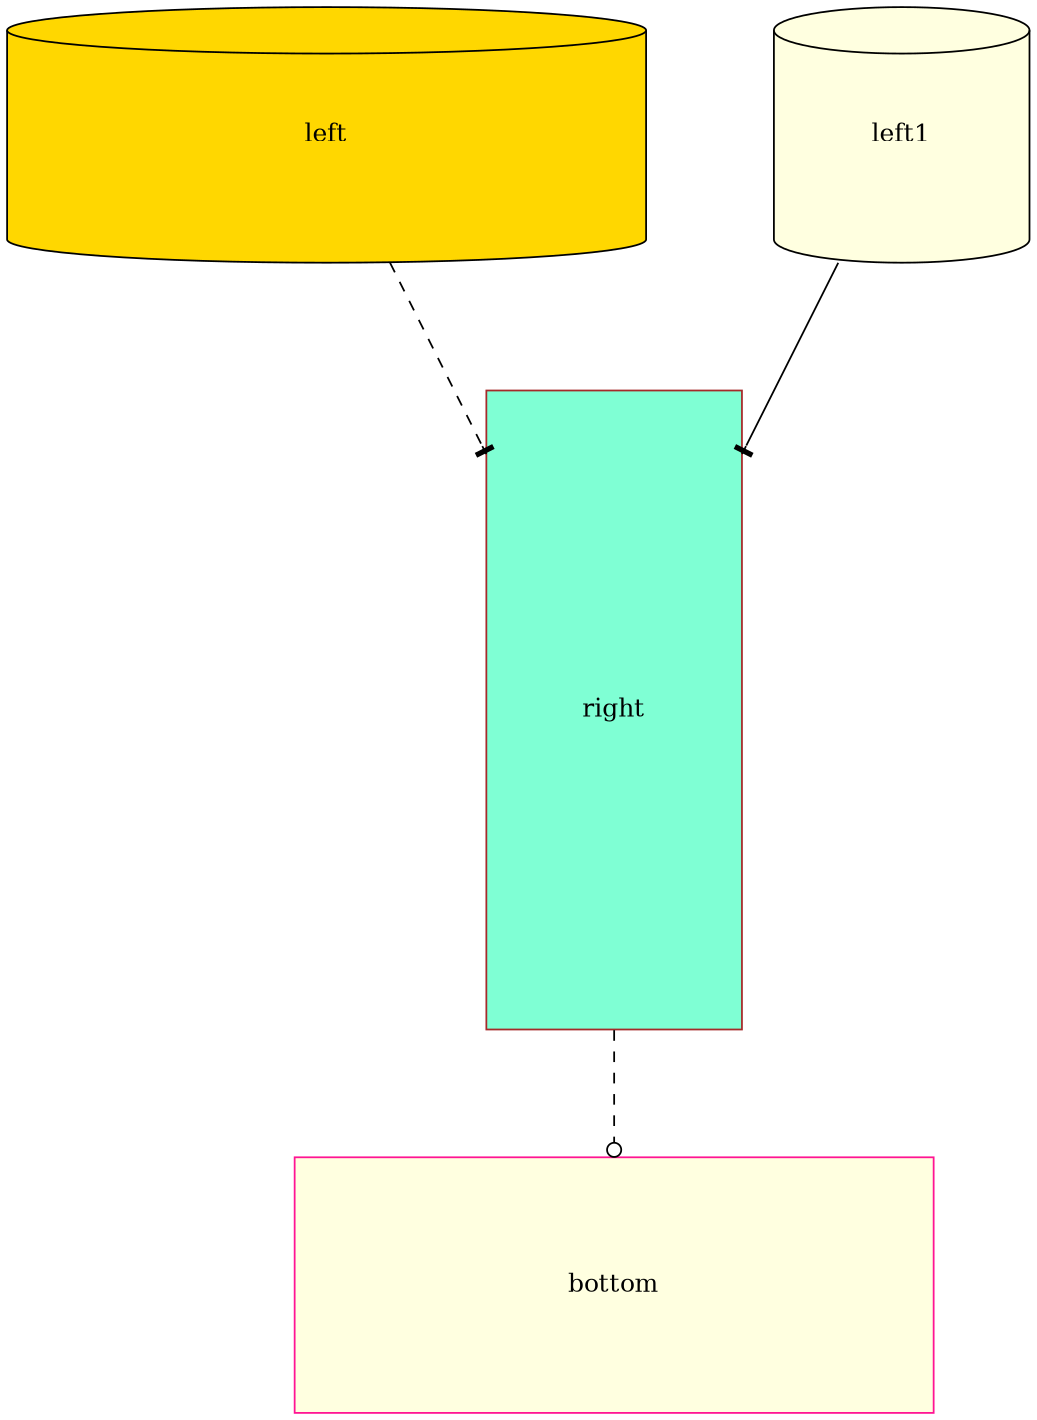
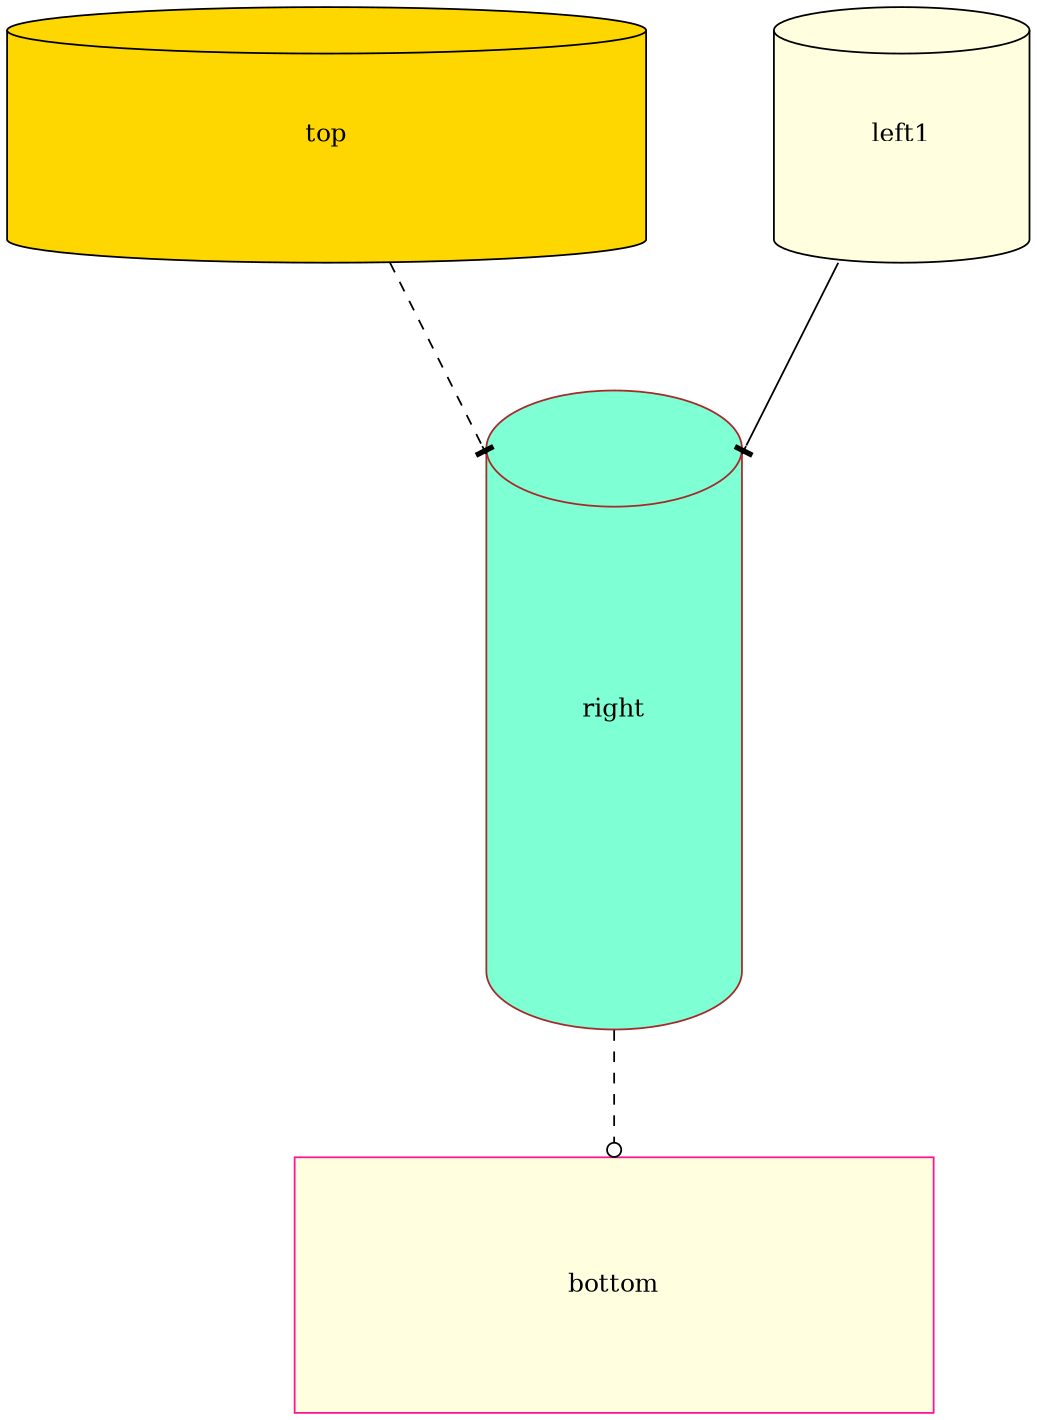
(327, 135) -> (327, 135)
(614, 710) -> (614, 710)
